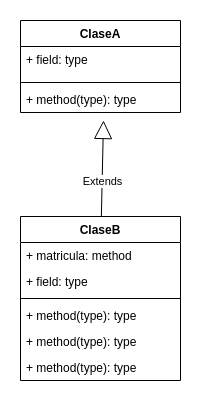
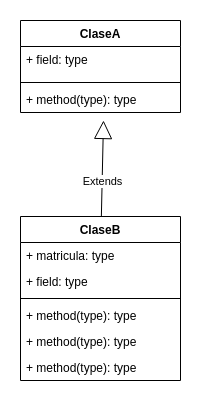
(82, 256) -> (75, 256)
